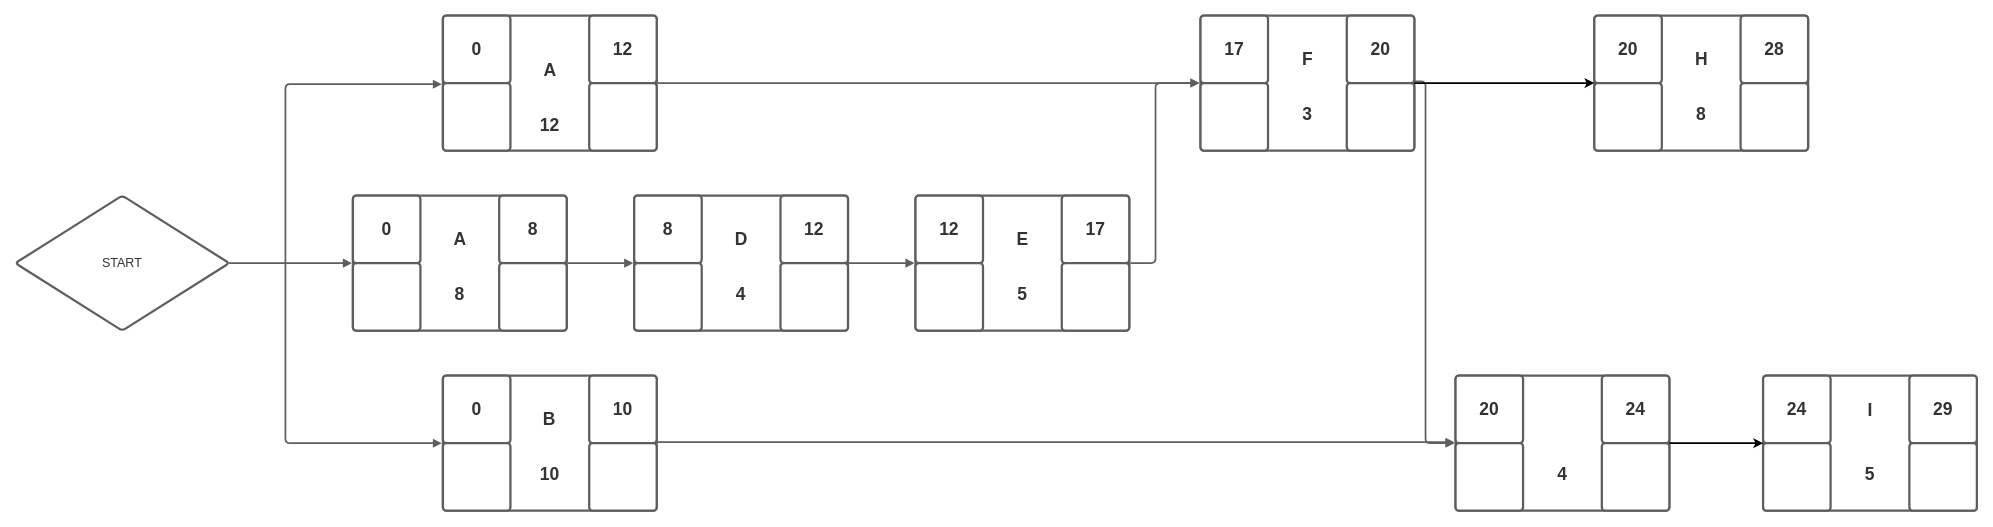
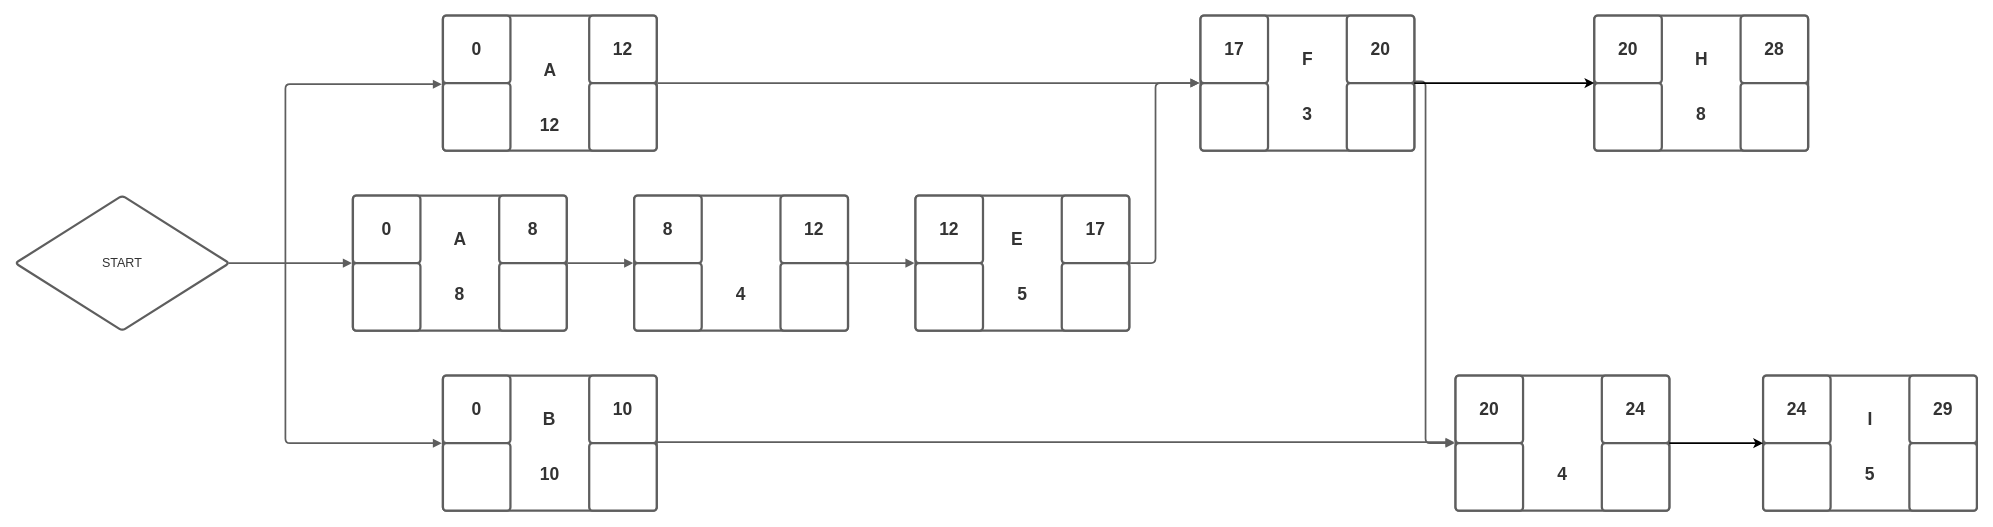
(741, 239) -> none
(1023, 239) -> (1017, 239)
(1870, 410) -> (1870, 419)
